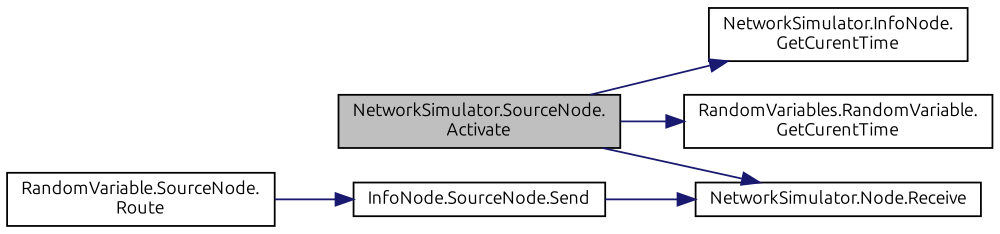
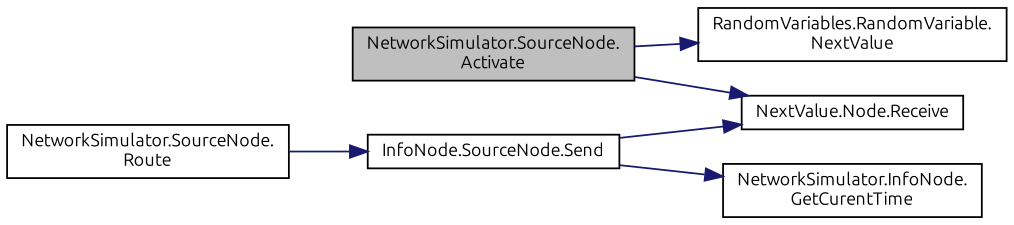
(650, 80) -> (662, 170)
(838, 121) -> (852, 35)
(141, 199) -> (148, 152)
(838, 199) -> (852, 113)
